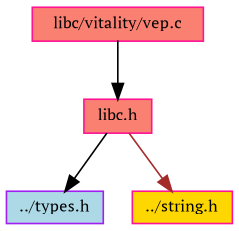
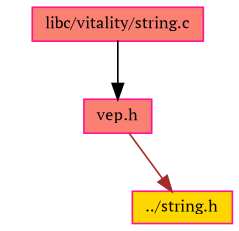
(118, 24) -> (118, 24)
(118, 116) -> (118, 116)
(55, 207) -> none
